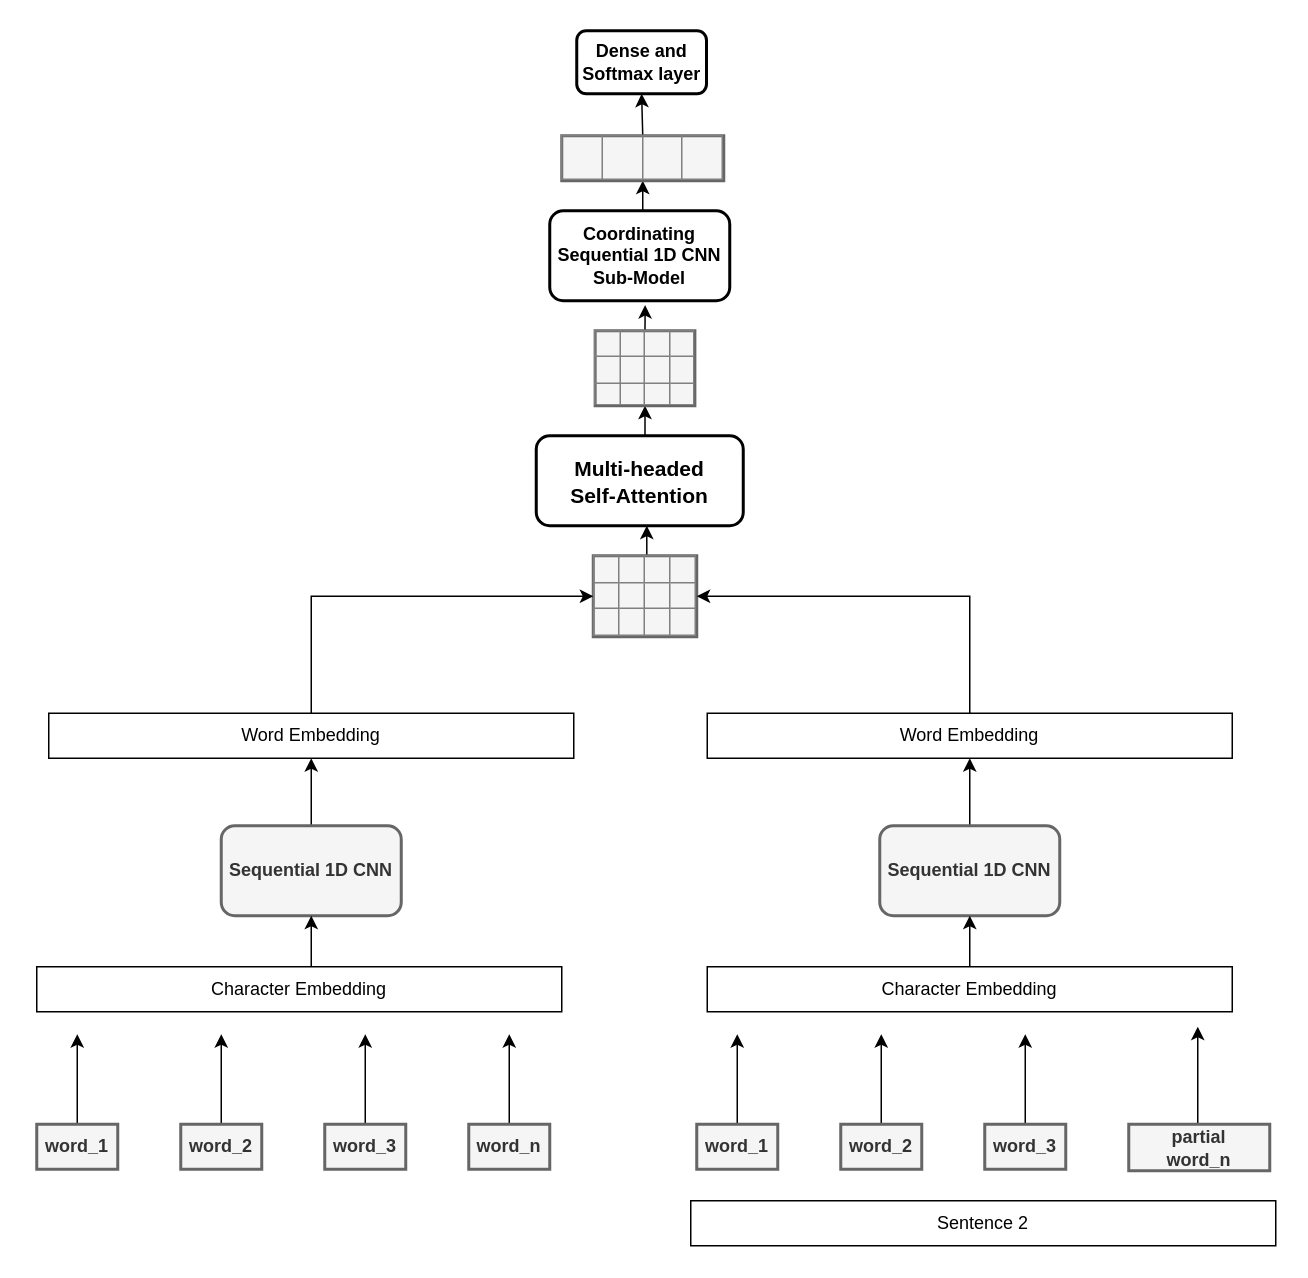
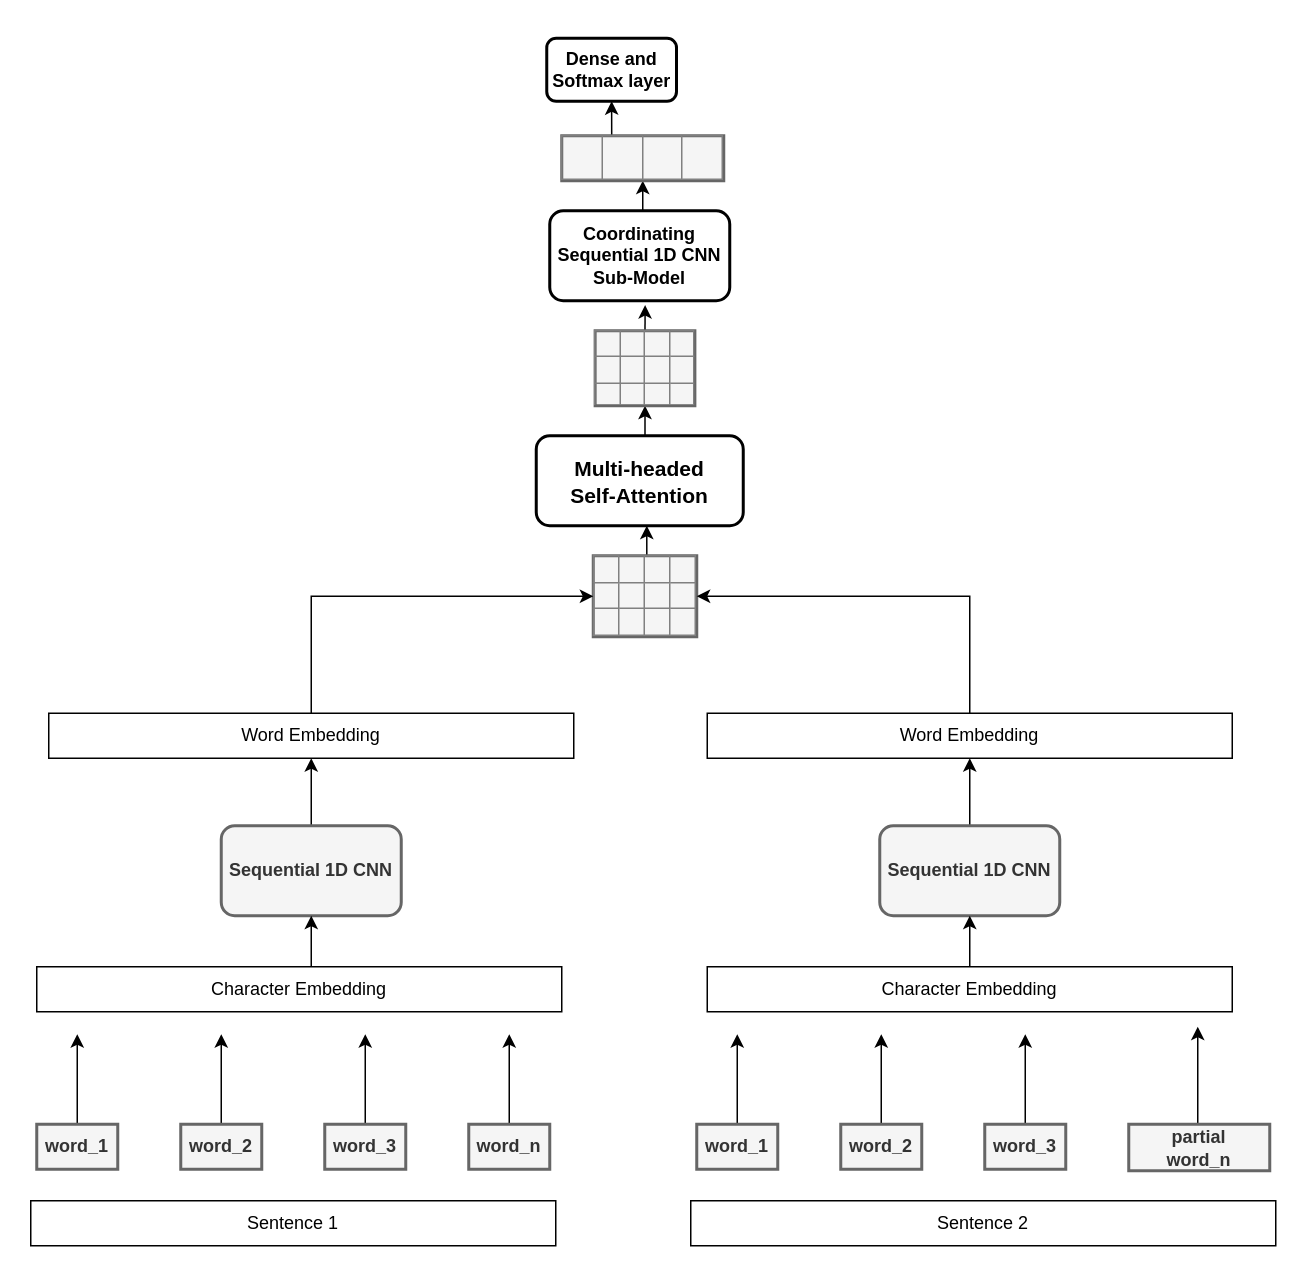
(642, 62) -> (612, 70)
none -> (293, 1223)
